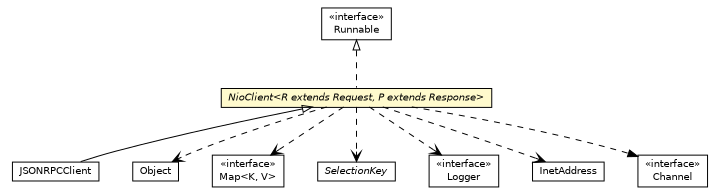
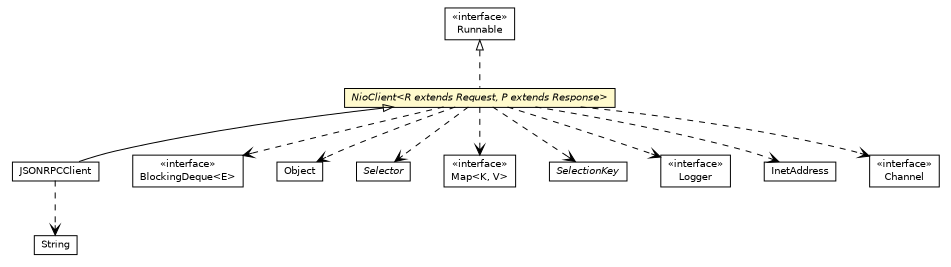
(521, 127) -> (721, 125)
none -> (187, 171)
none -> (383, 171)
none -> (55, 245)
